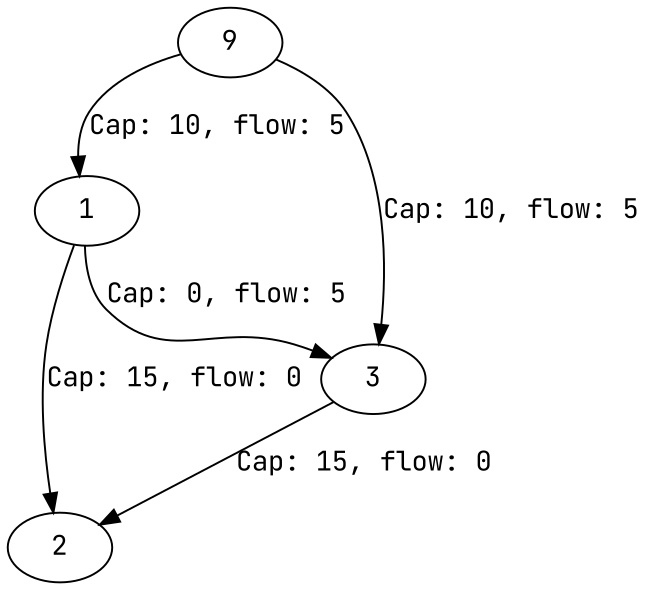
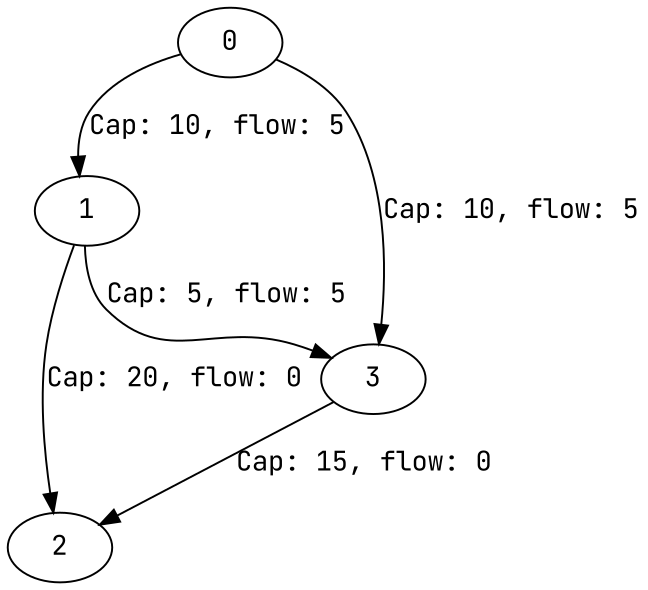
(230, 43) -> (230, 43)
(226, 295) -> (226, 295)
(175, 379) -> (175, 379)
